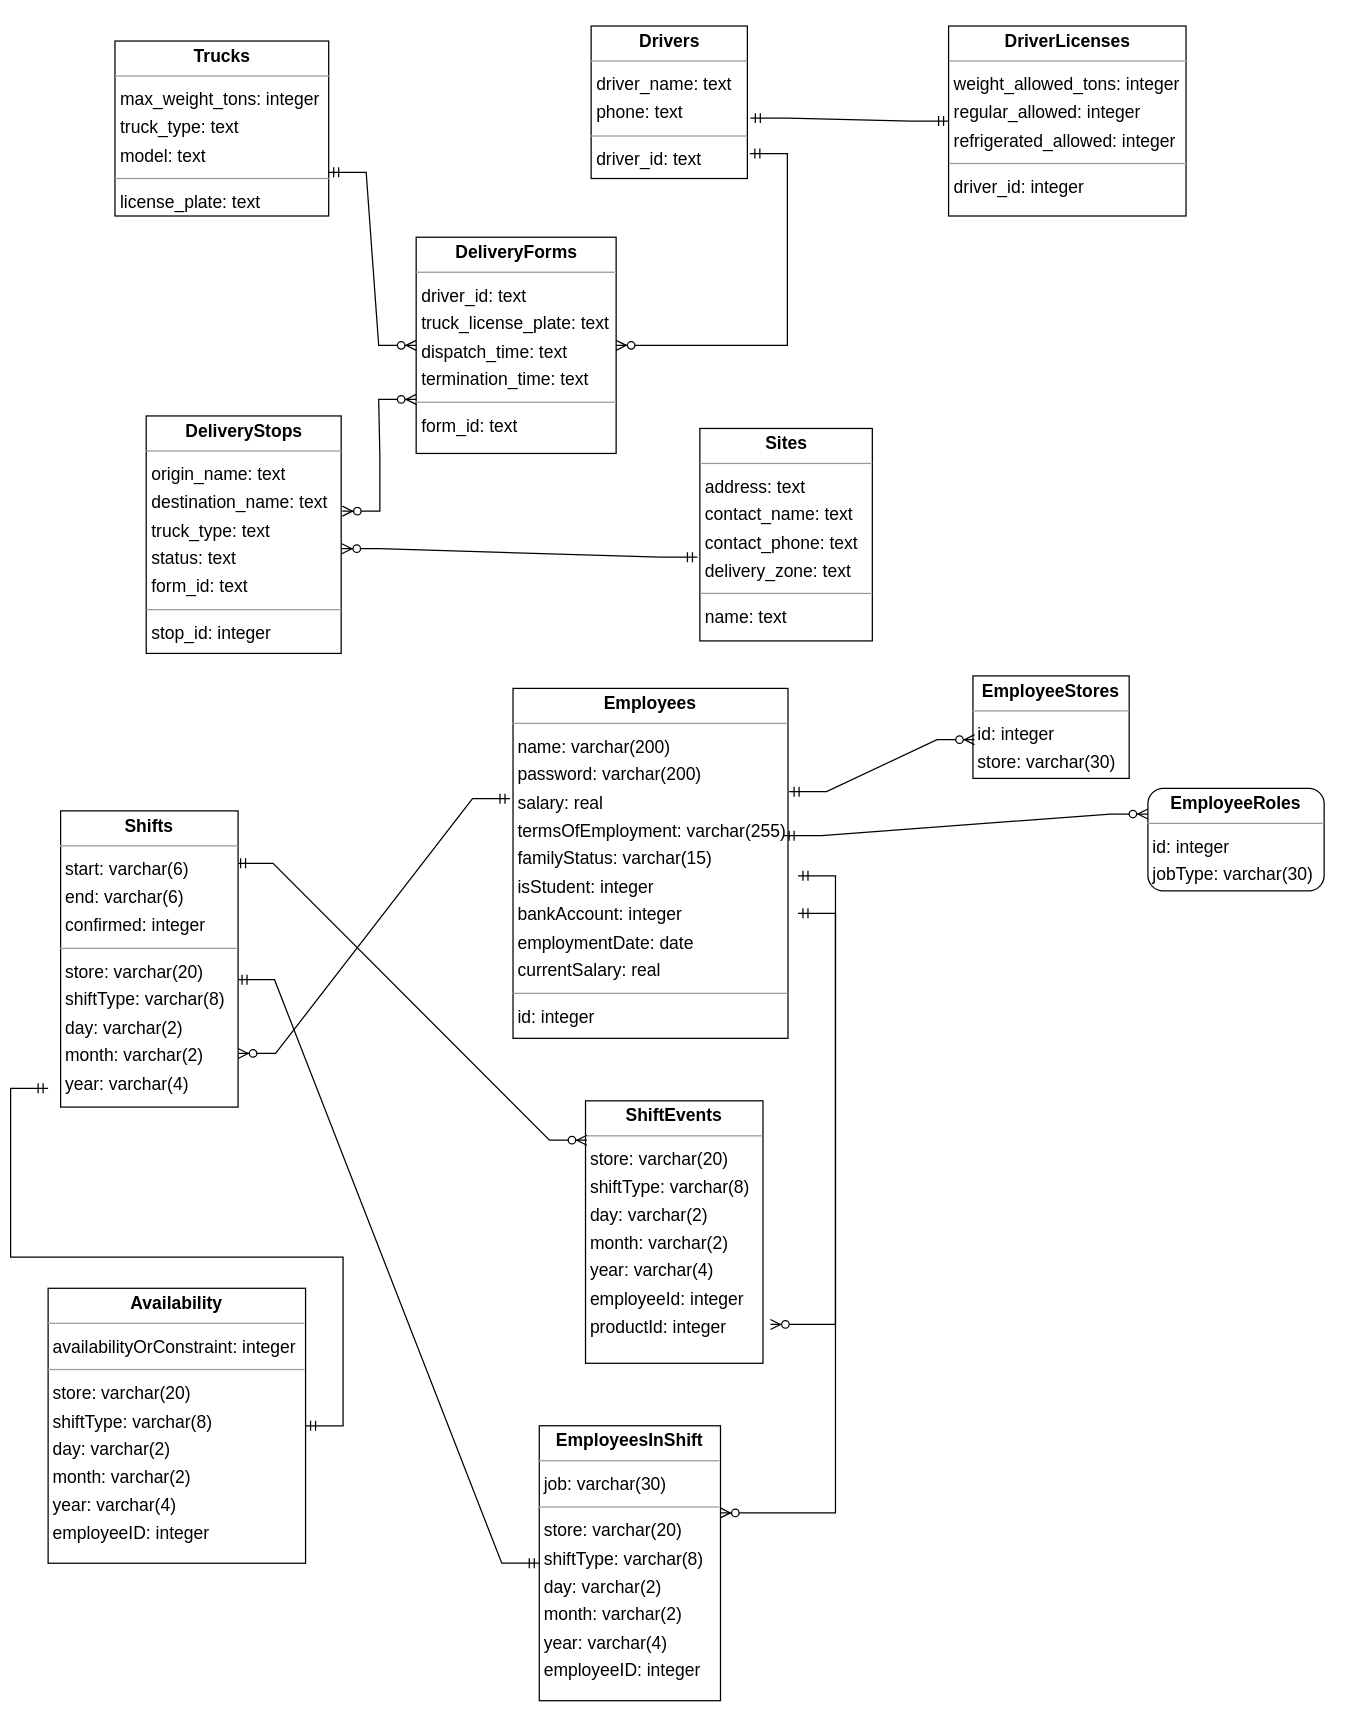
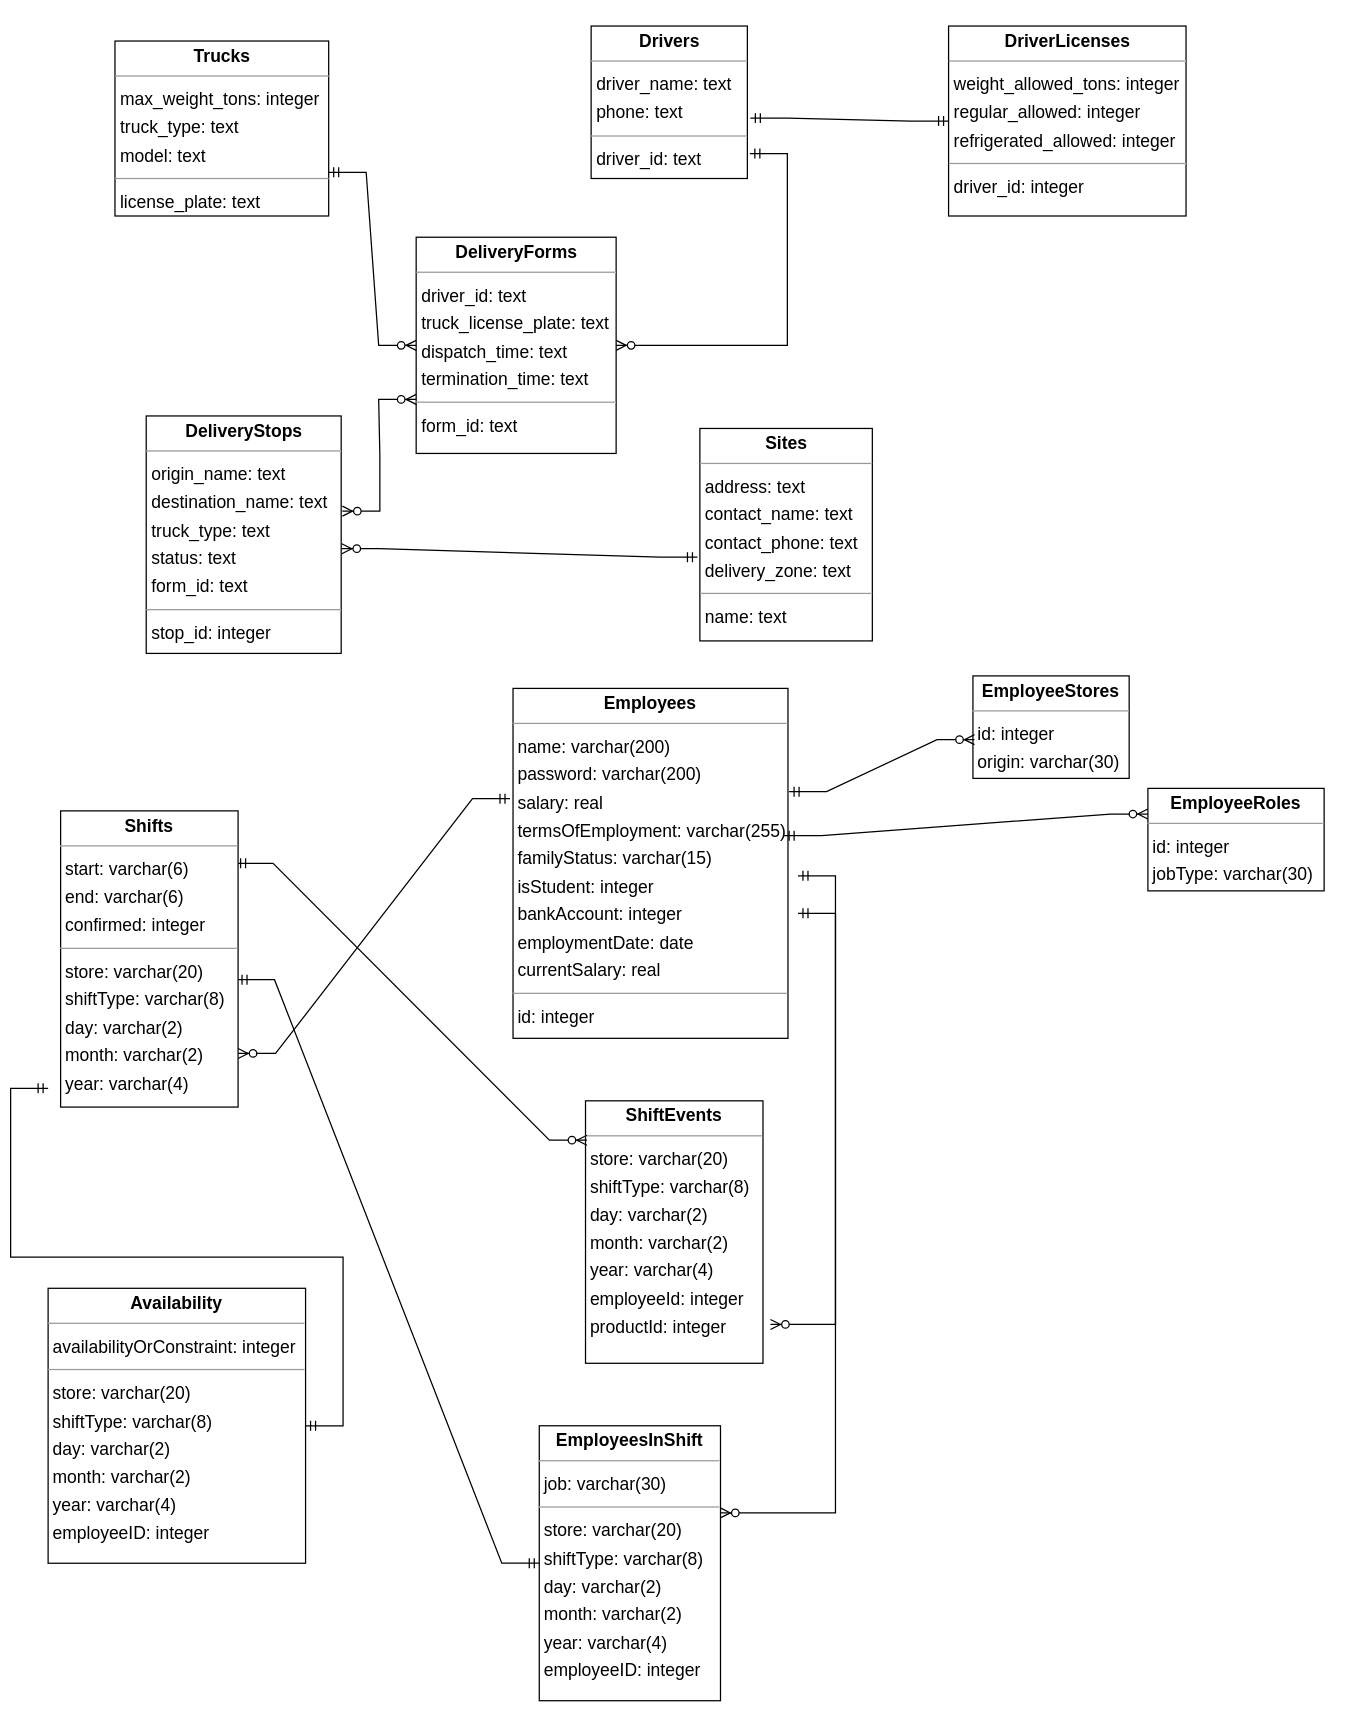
(1057, 707) -> (1057, 707)
(1236, 839) -> (1236, 839)
